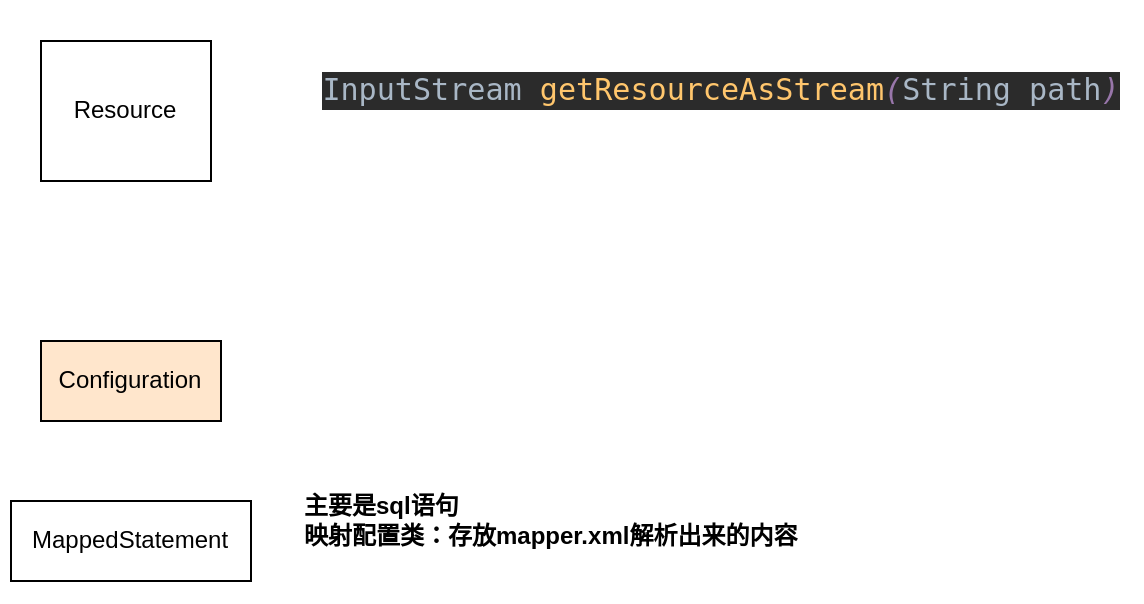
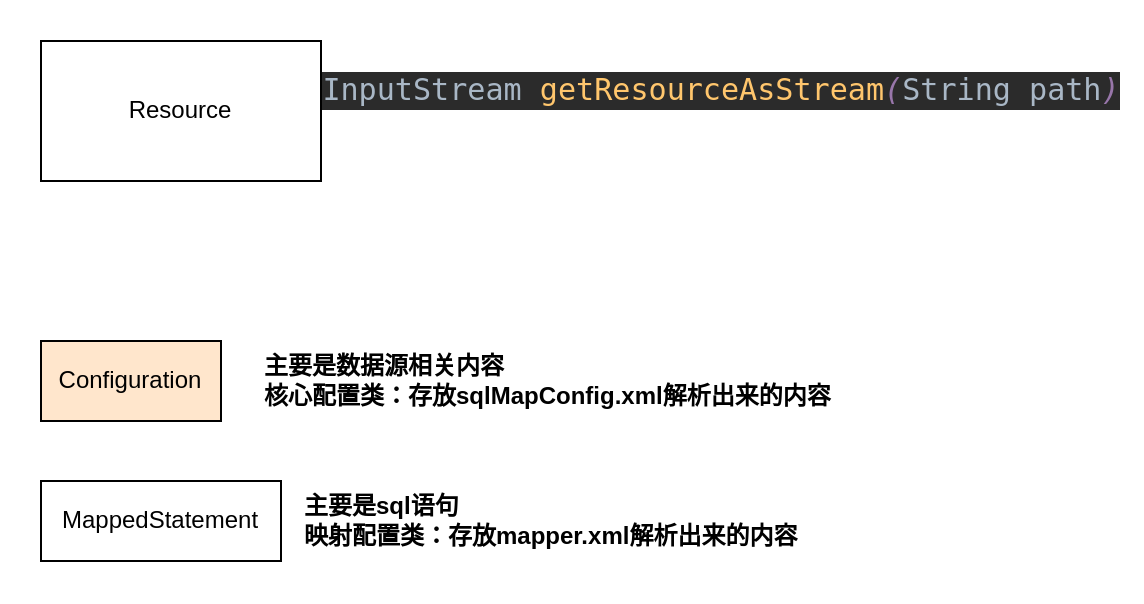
(126, 111) -> (181, 111)
none -> (561, 381)
(131, 541) -> (161, 521)
